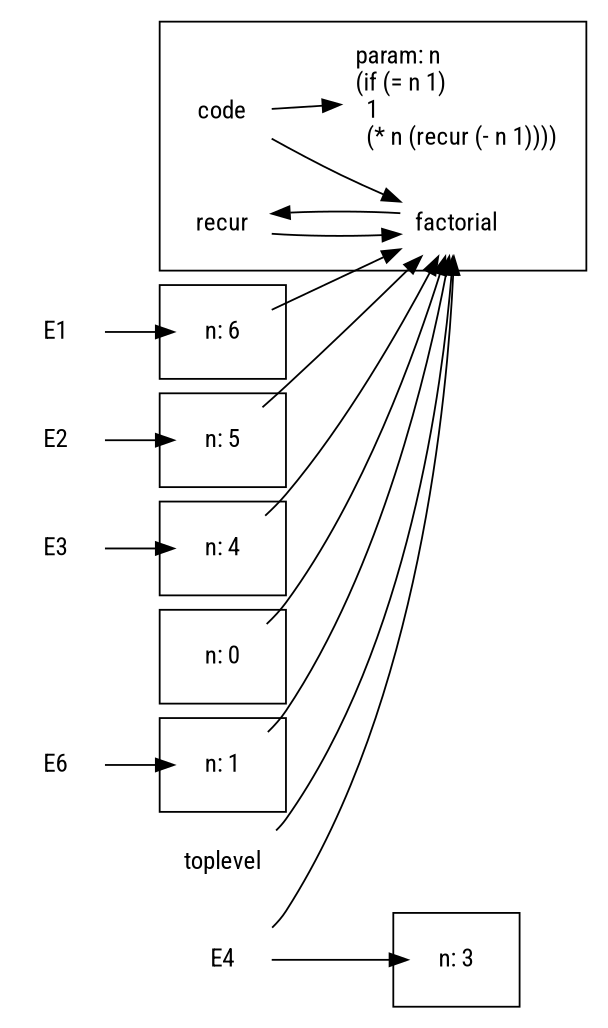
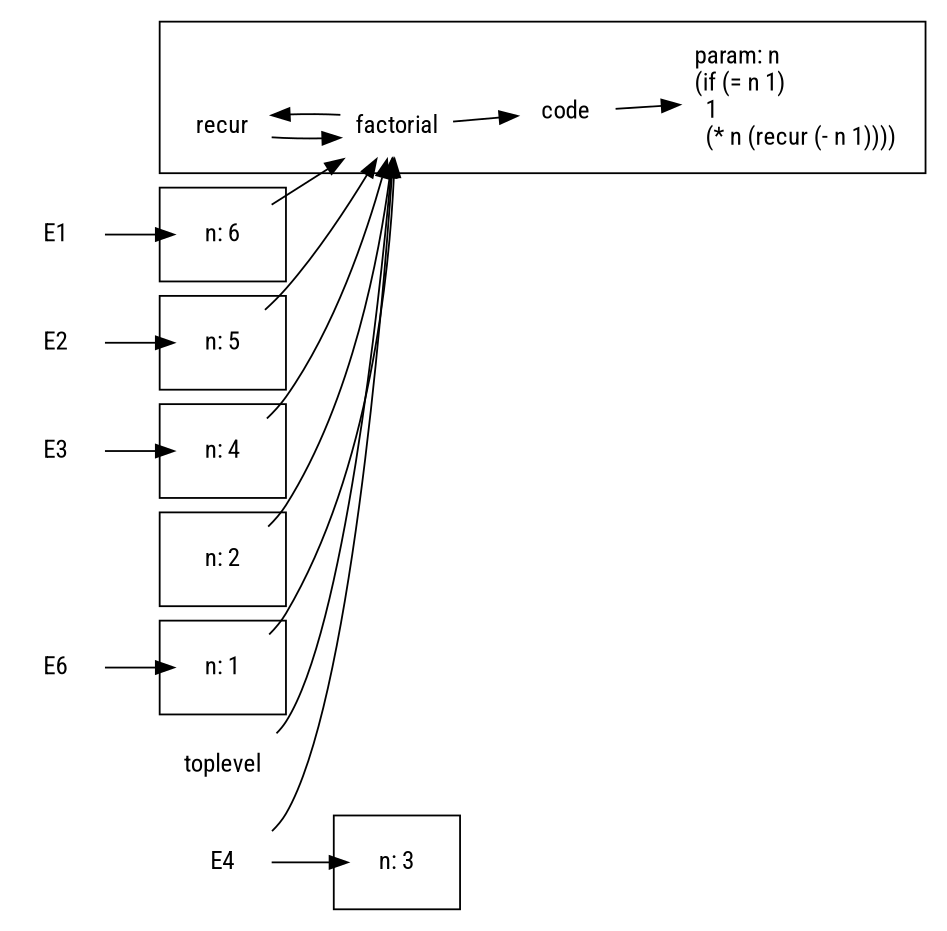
(327, 168) -> (476, 120)
(223, 657) -> (223, 559)
